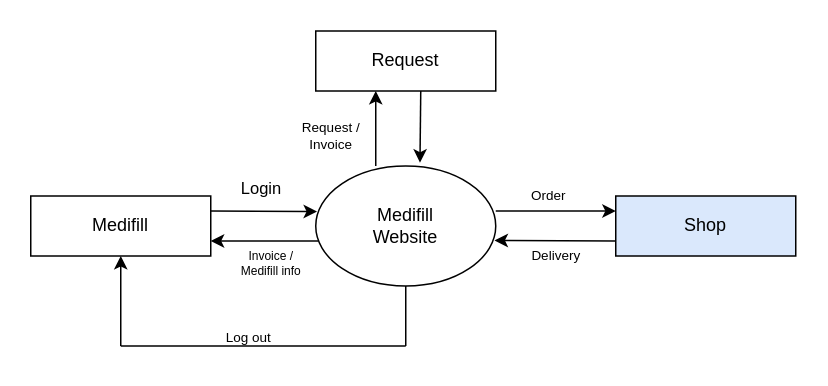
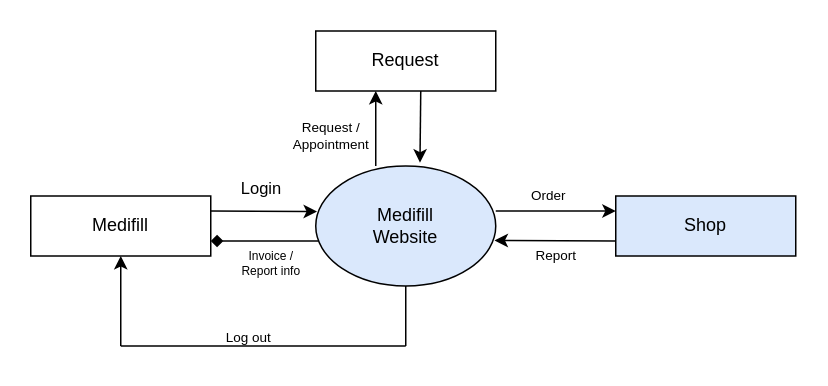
(332, 136) -> (332, 136)
(406, 226) -> (406, 226)
(222, 241) -> (223, 241)
(557, 256) -> (557, 256)
(272, 263) -> (272, 263)
